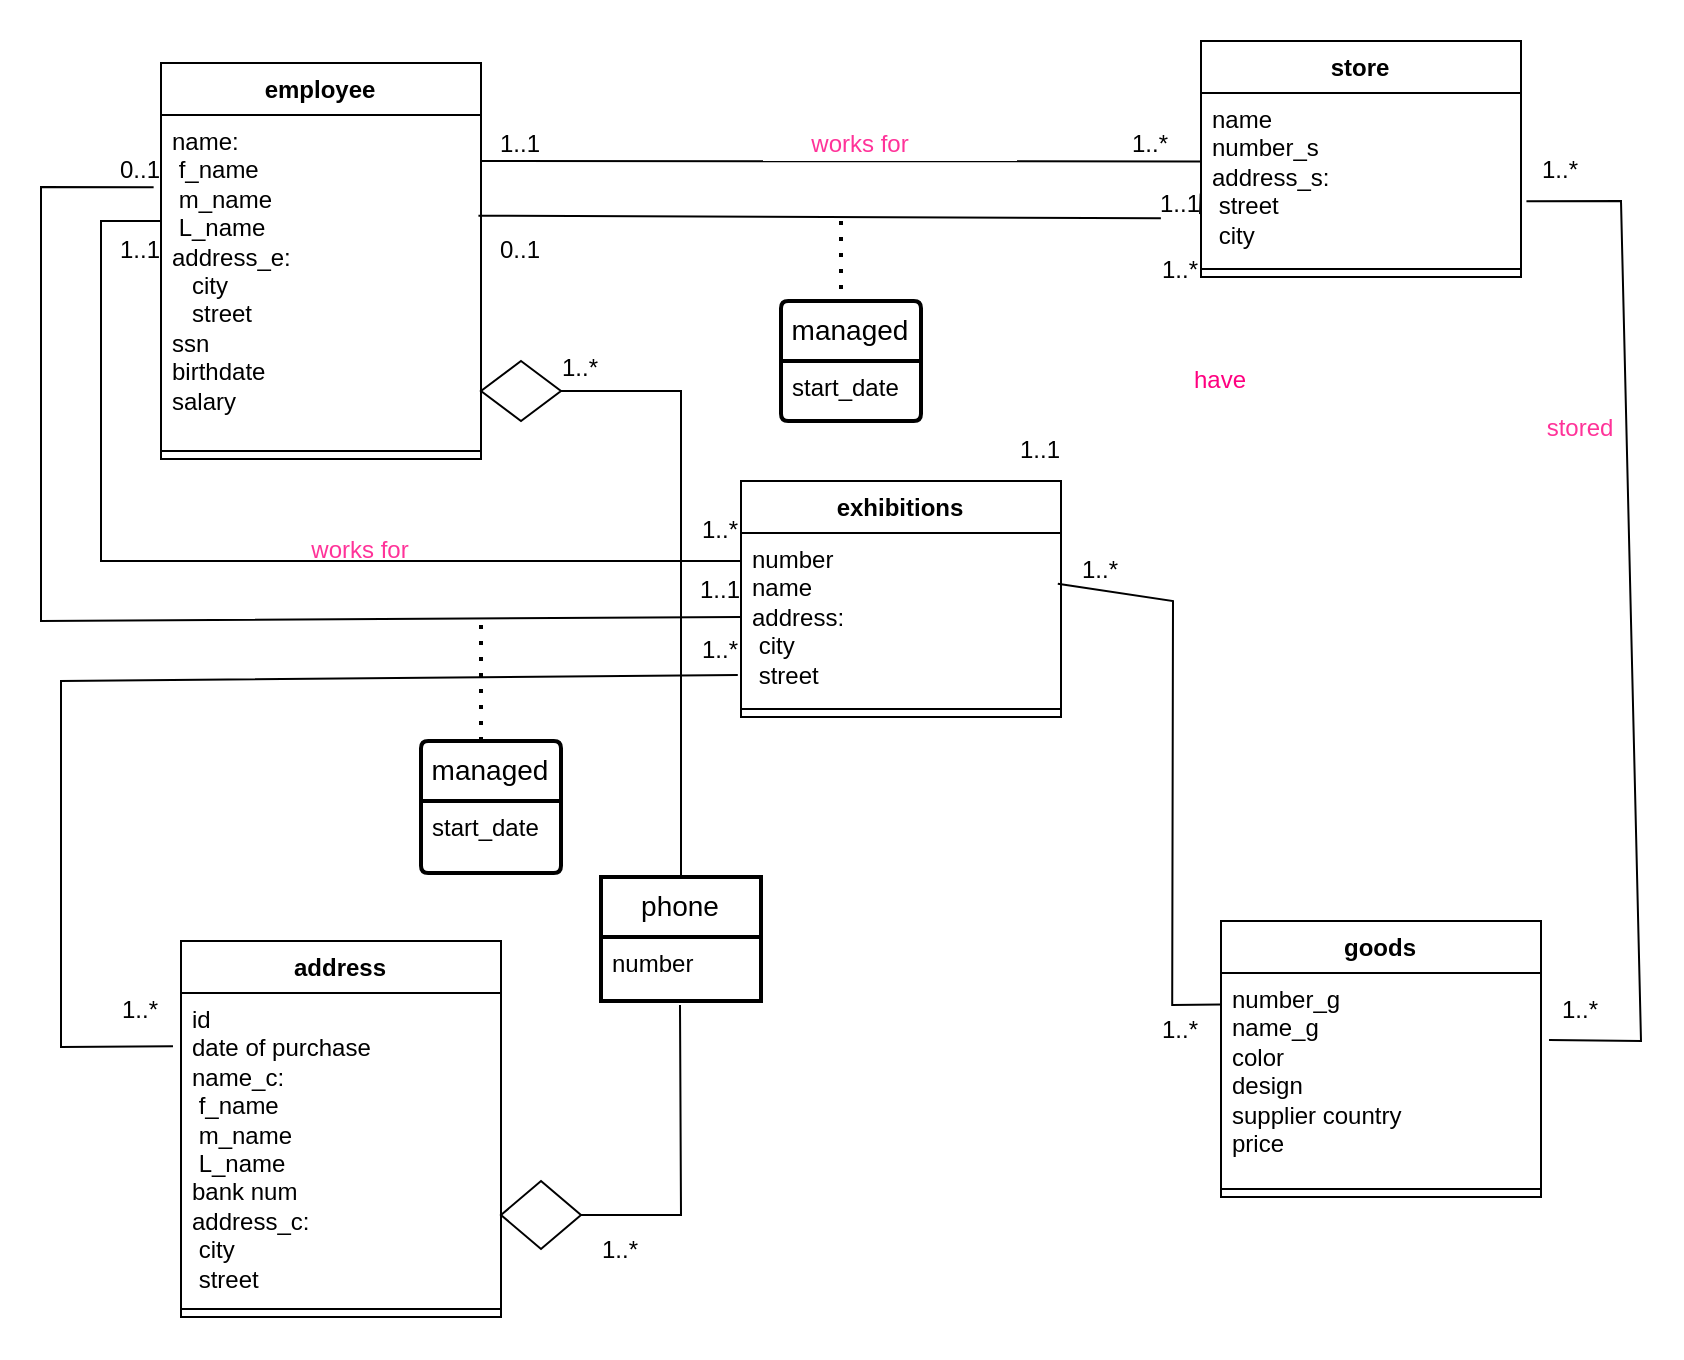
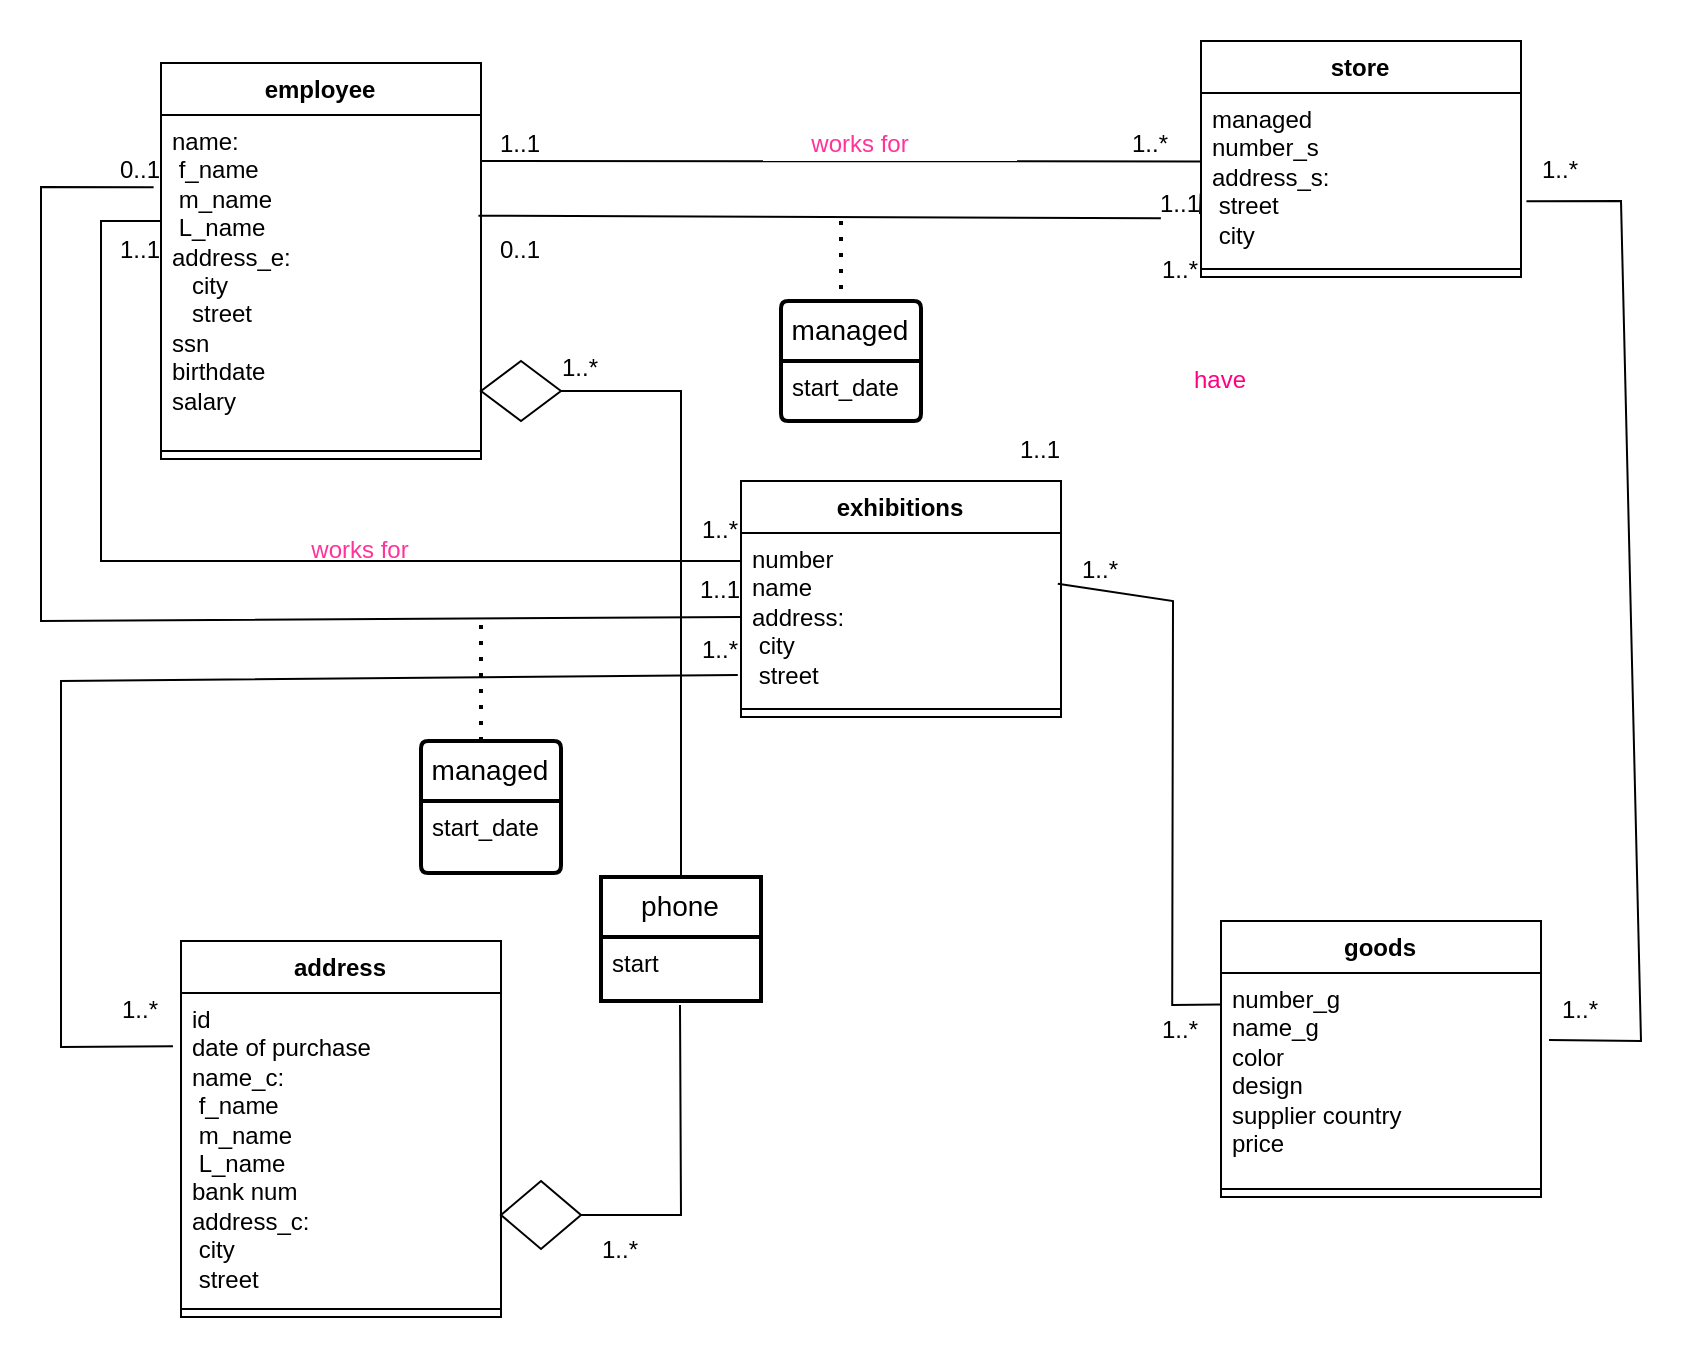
(1277, 179) -> (1277, 179)
(1581, 429) -> none
(653, 965) -> (647, 965)
